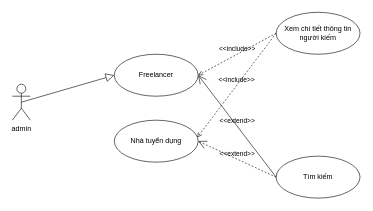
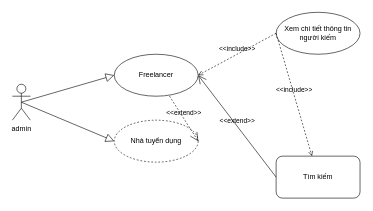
(237, 85) -> (295, 97)
none -> (67, 121)
(156, 141) -> (156, 141)
(233, 157) -> (184, 119)
(318, 177) -> (318, 177)
